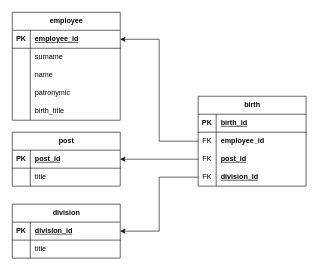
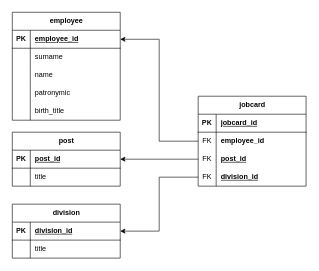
(253, 105) -> (253, 105)
(235, 123) -> (240, 123)
